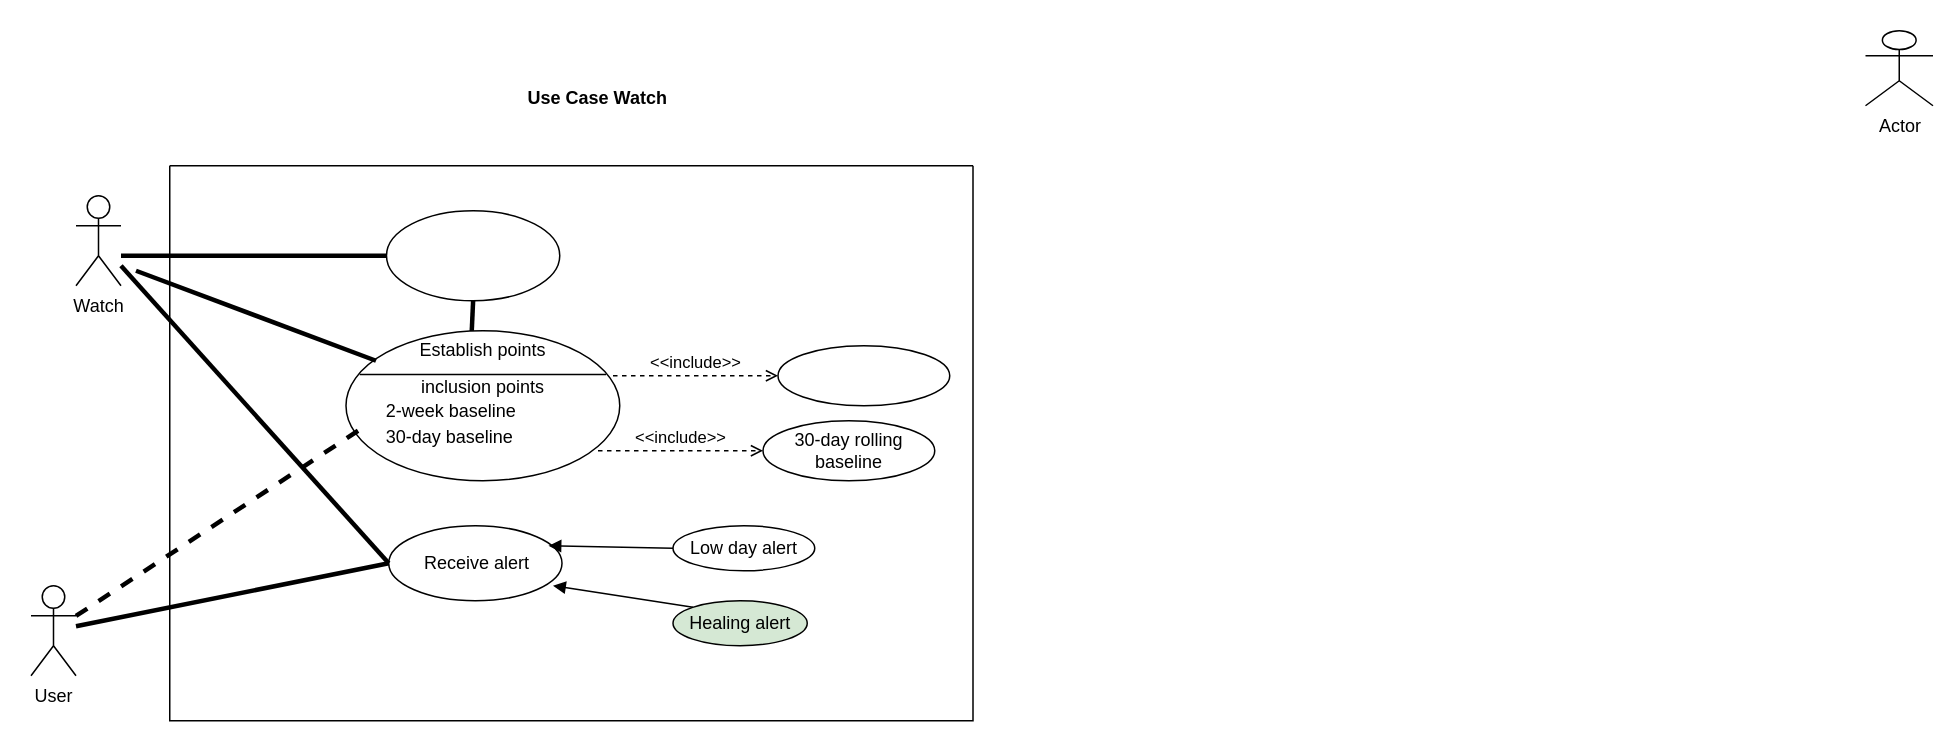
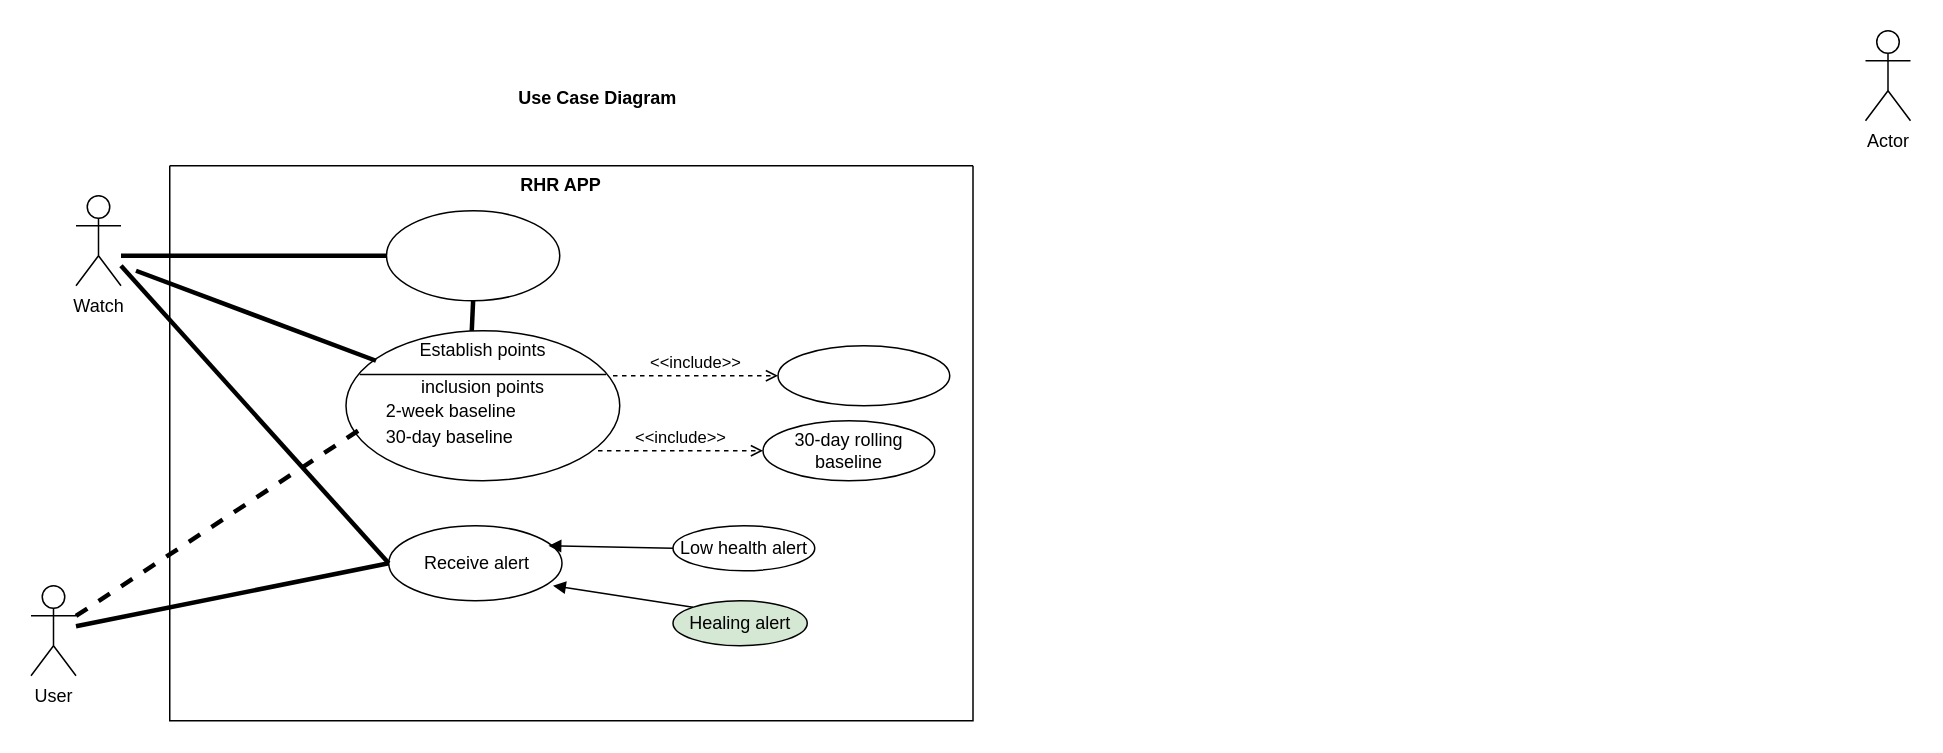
(1899, 68) -> (1888, 76)
(598, 98) -> (598, 98)
none -> (560, 185)
(744, 548) -> (744, 548)
